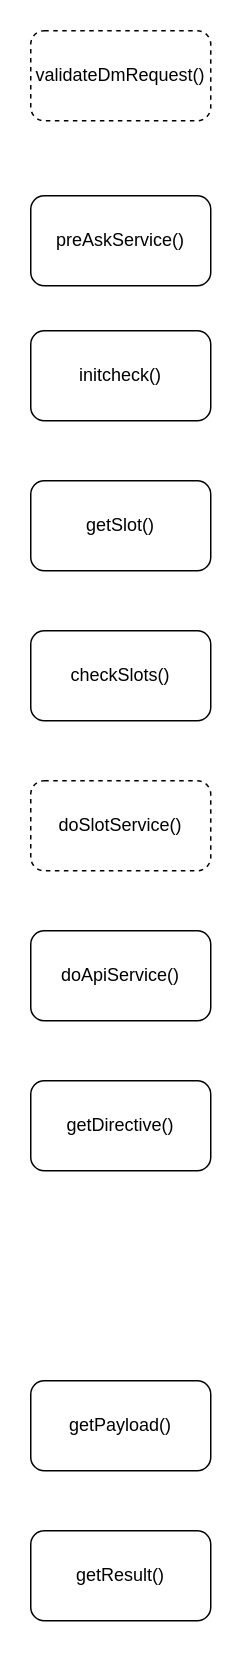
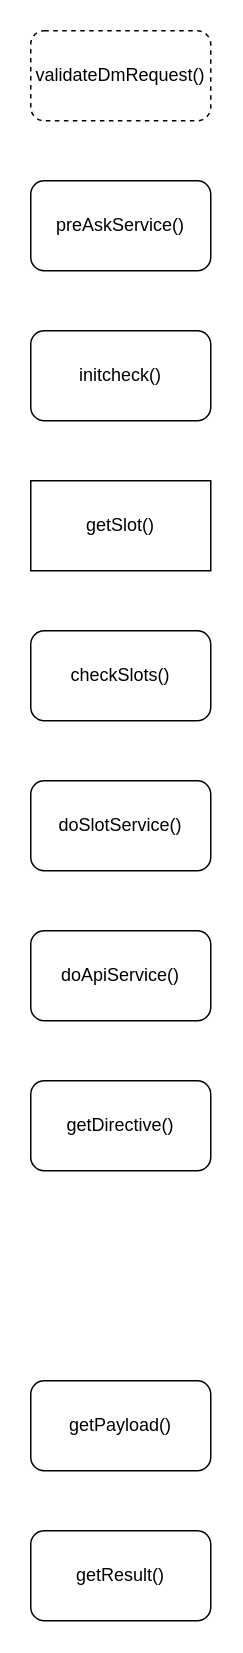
(121, 241) -> (121, 226)
(121, 526) -> (121, 526)
(121, 826) -> (121, 826)
